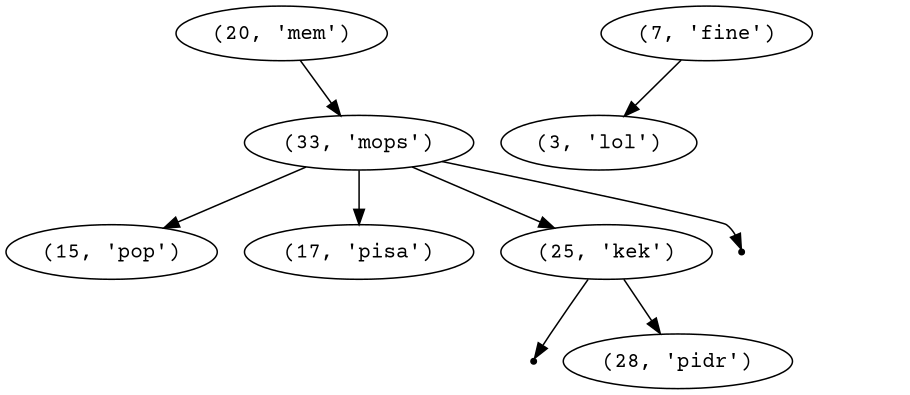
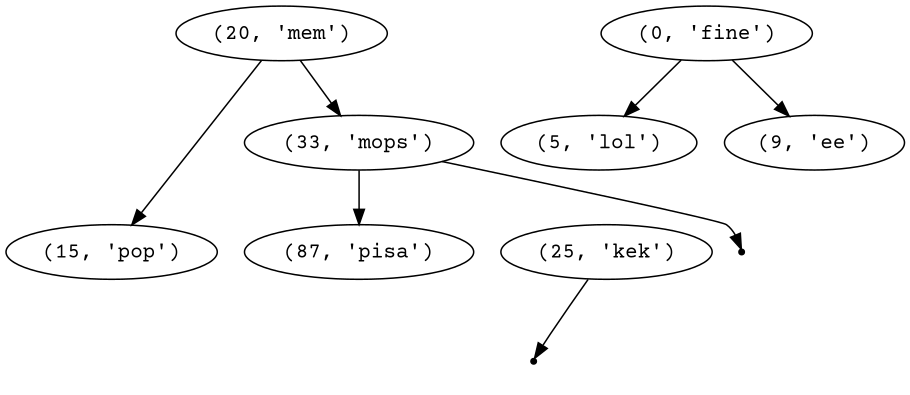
(707, 33) -> (707, 33)
(599, 143) -> (599, 143)
none -> (814, 143)
(242, 194) -> (201, 137)
(476, 194) -> none
(359, 252) -> (359, 252)
(678, 361) -> none
